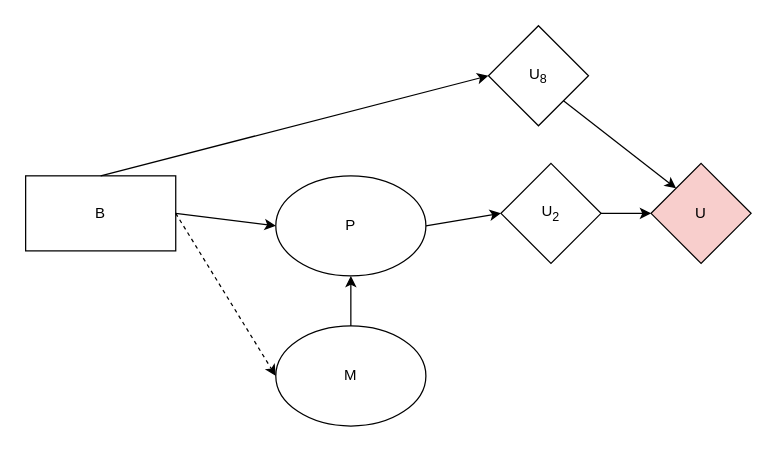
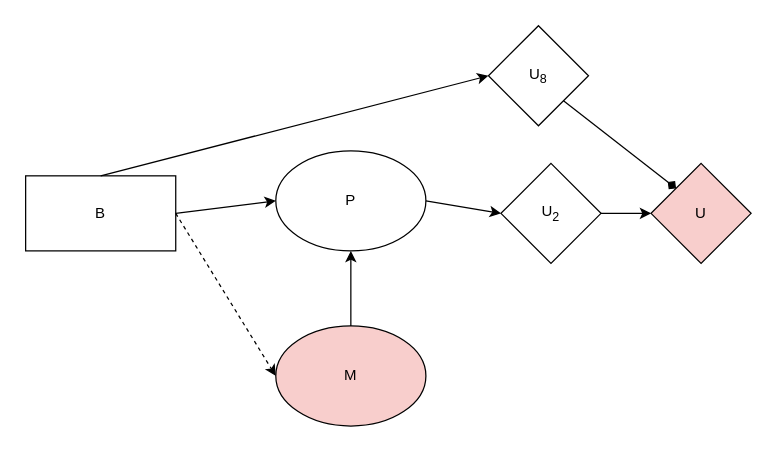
(669, 183) -> (667, 182)
(351, 226) -> (351, 201)
(351, 376) -> (351, 376)
